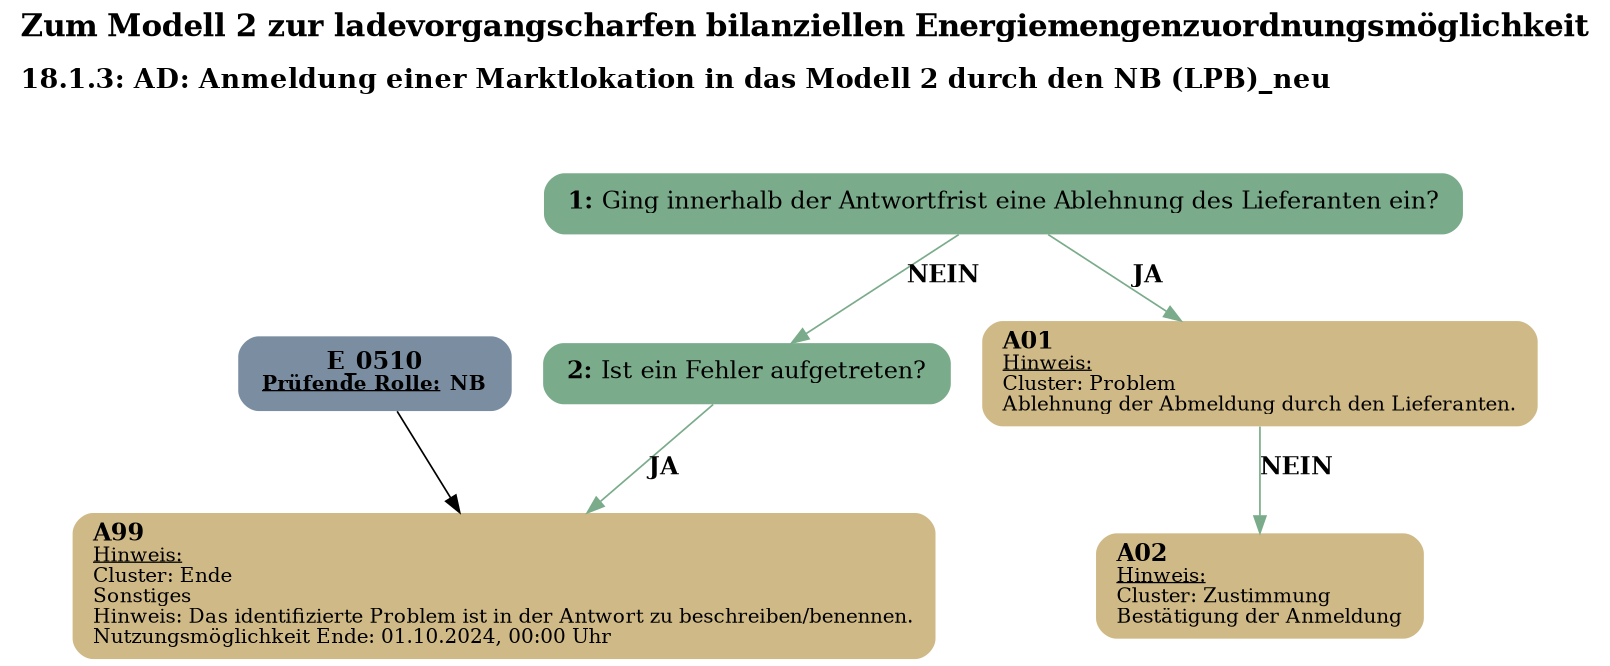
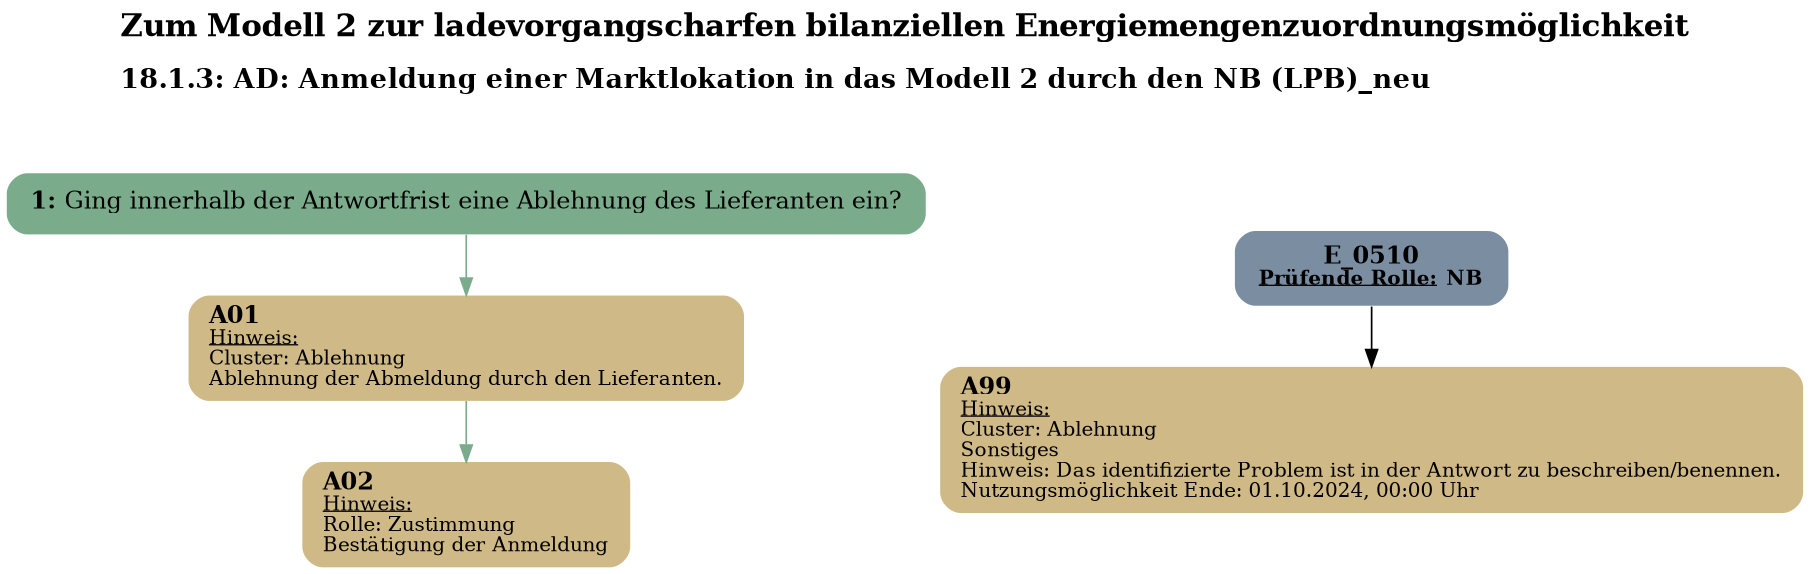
(747, 374) -> none
(1090, 384) -> (307, 358)
(163, 576) -> (1059, 430)
(1224, 596) -> (420, 525)
